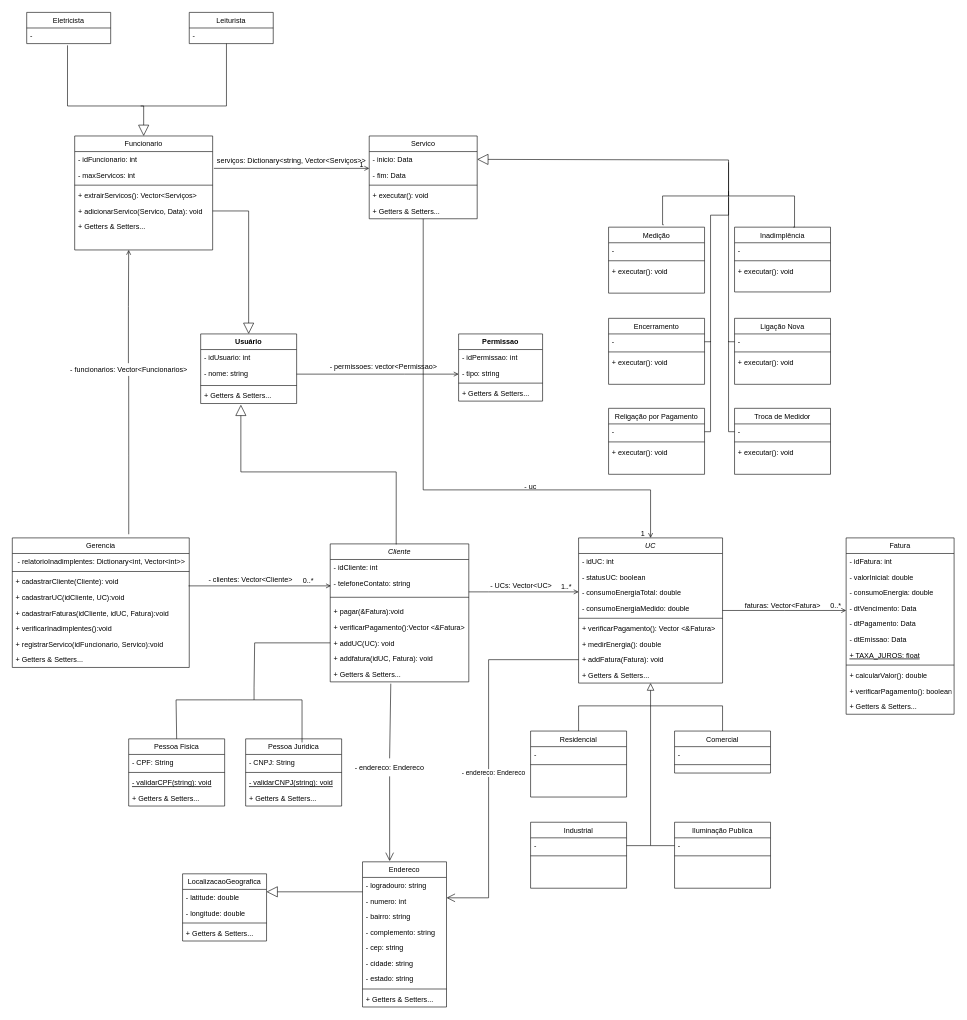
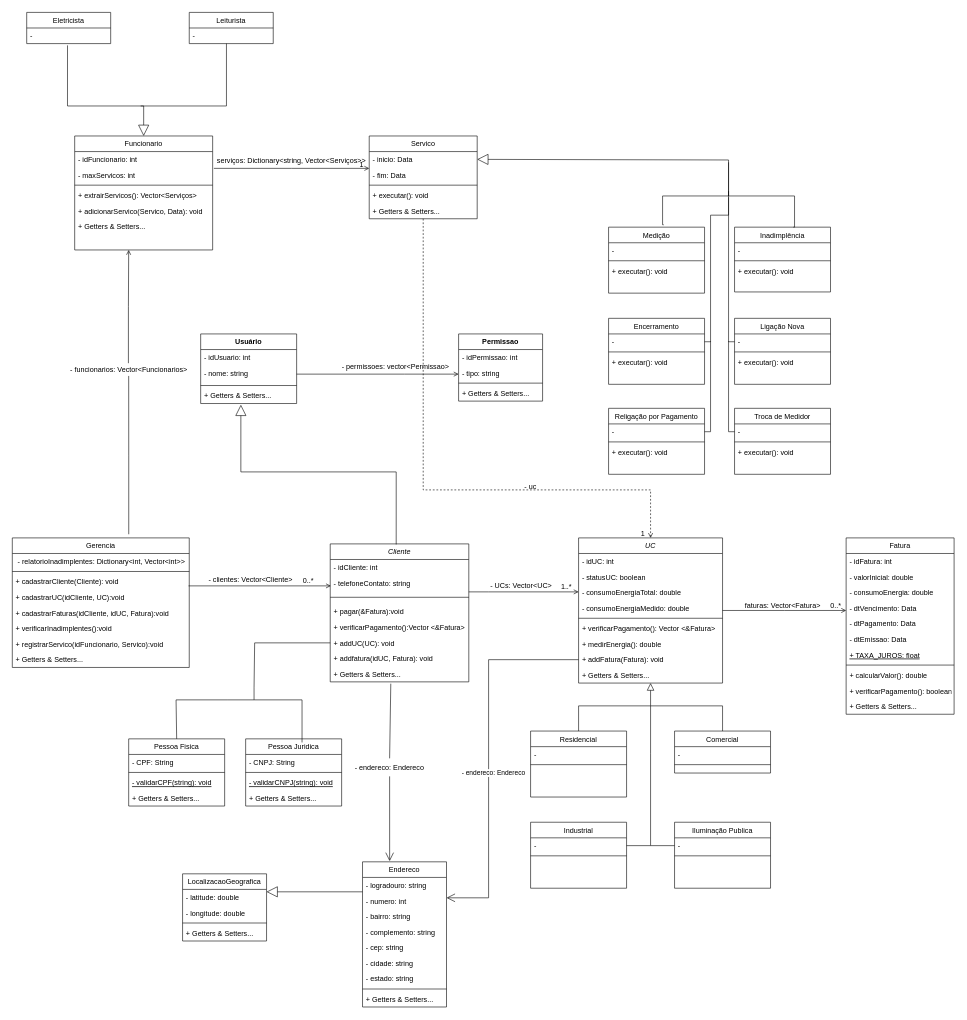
(249, 249) -> none
(384, 367) -> (396, 367)
(424, 490) -> (424, 490)
